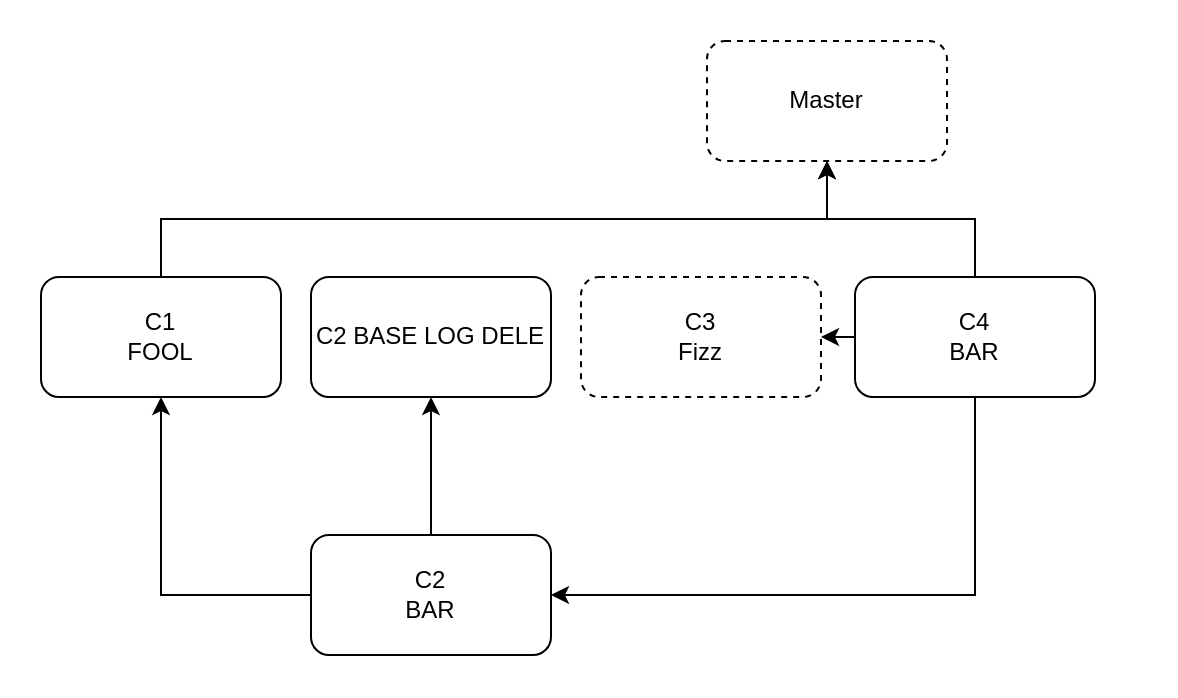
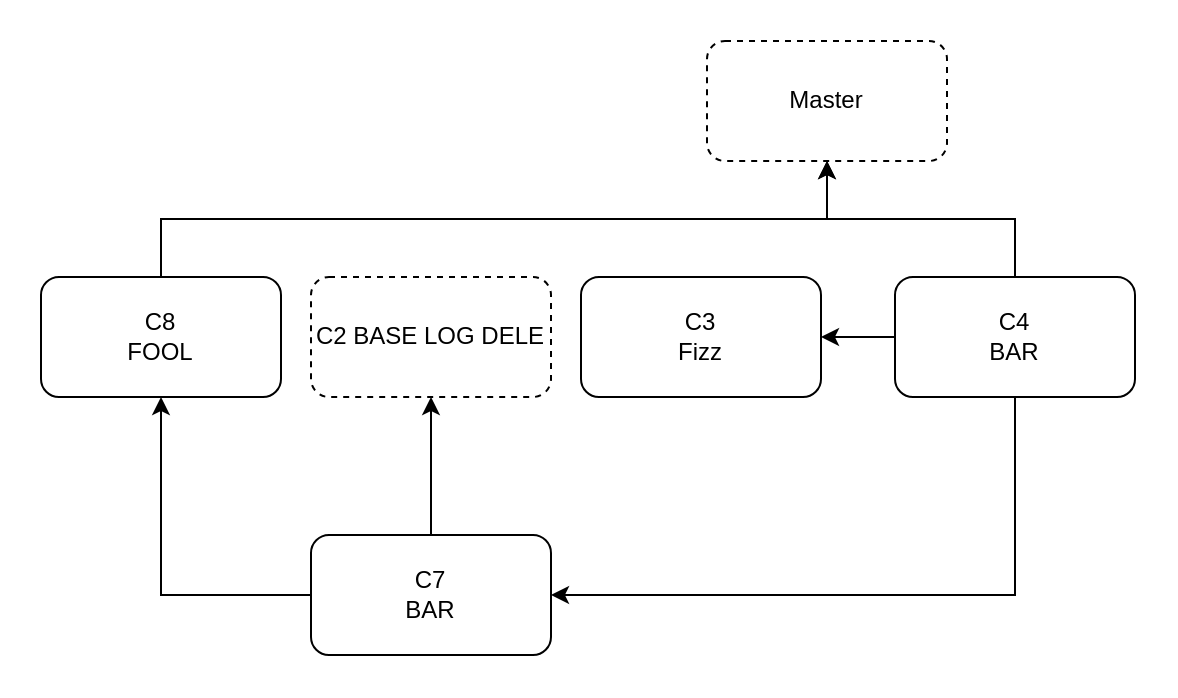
(161, 337) -> (161, 337)
(431, 337) -> (431, 337)
(701, 337) -> (701, 337)
(975, 337) -> (1015, 337)
(431, 595) -> (431, 595)
